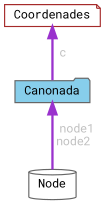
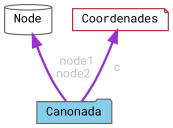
(52, 142) -> (49, 75)
